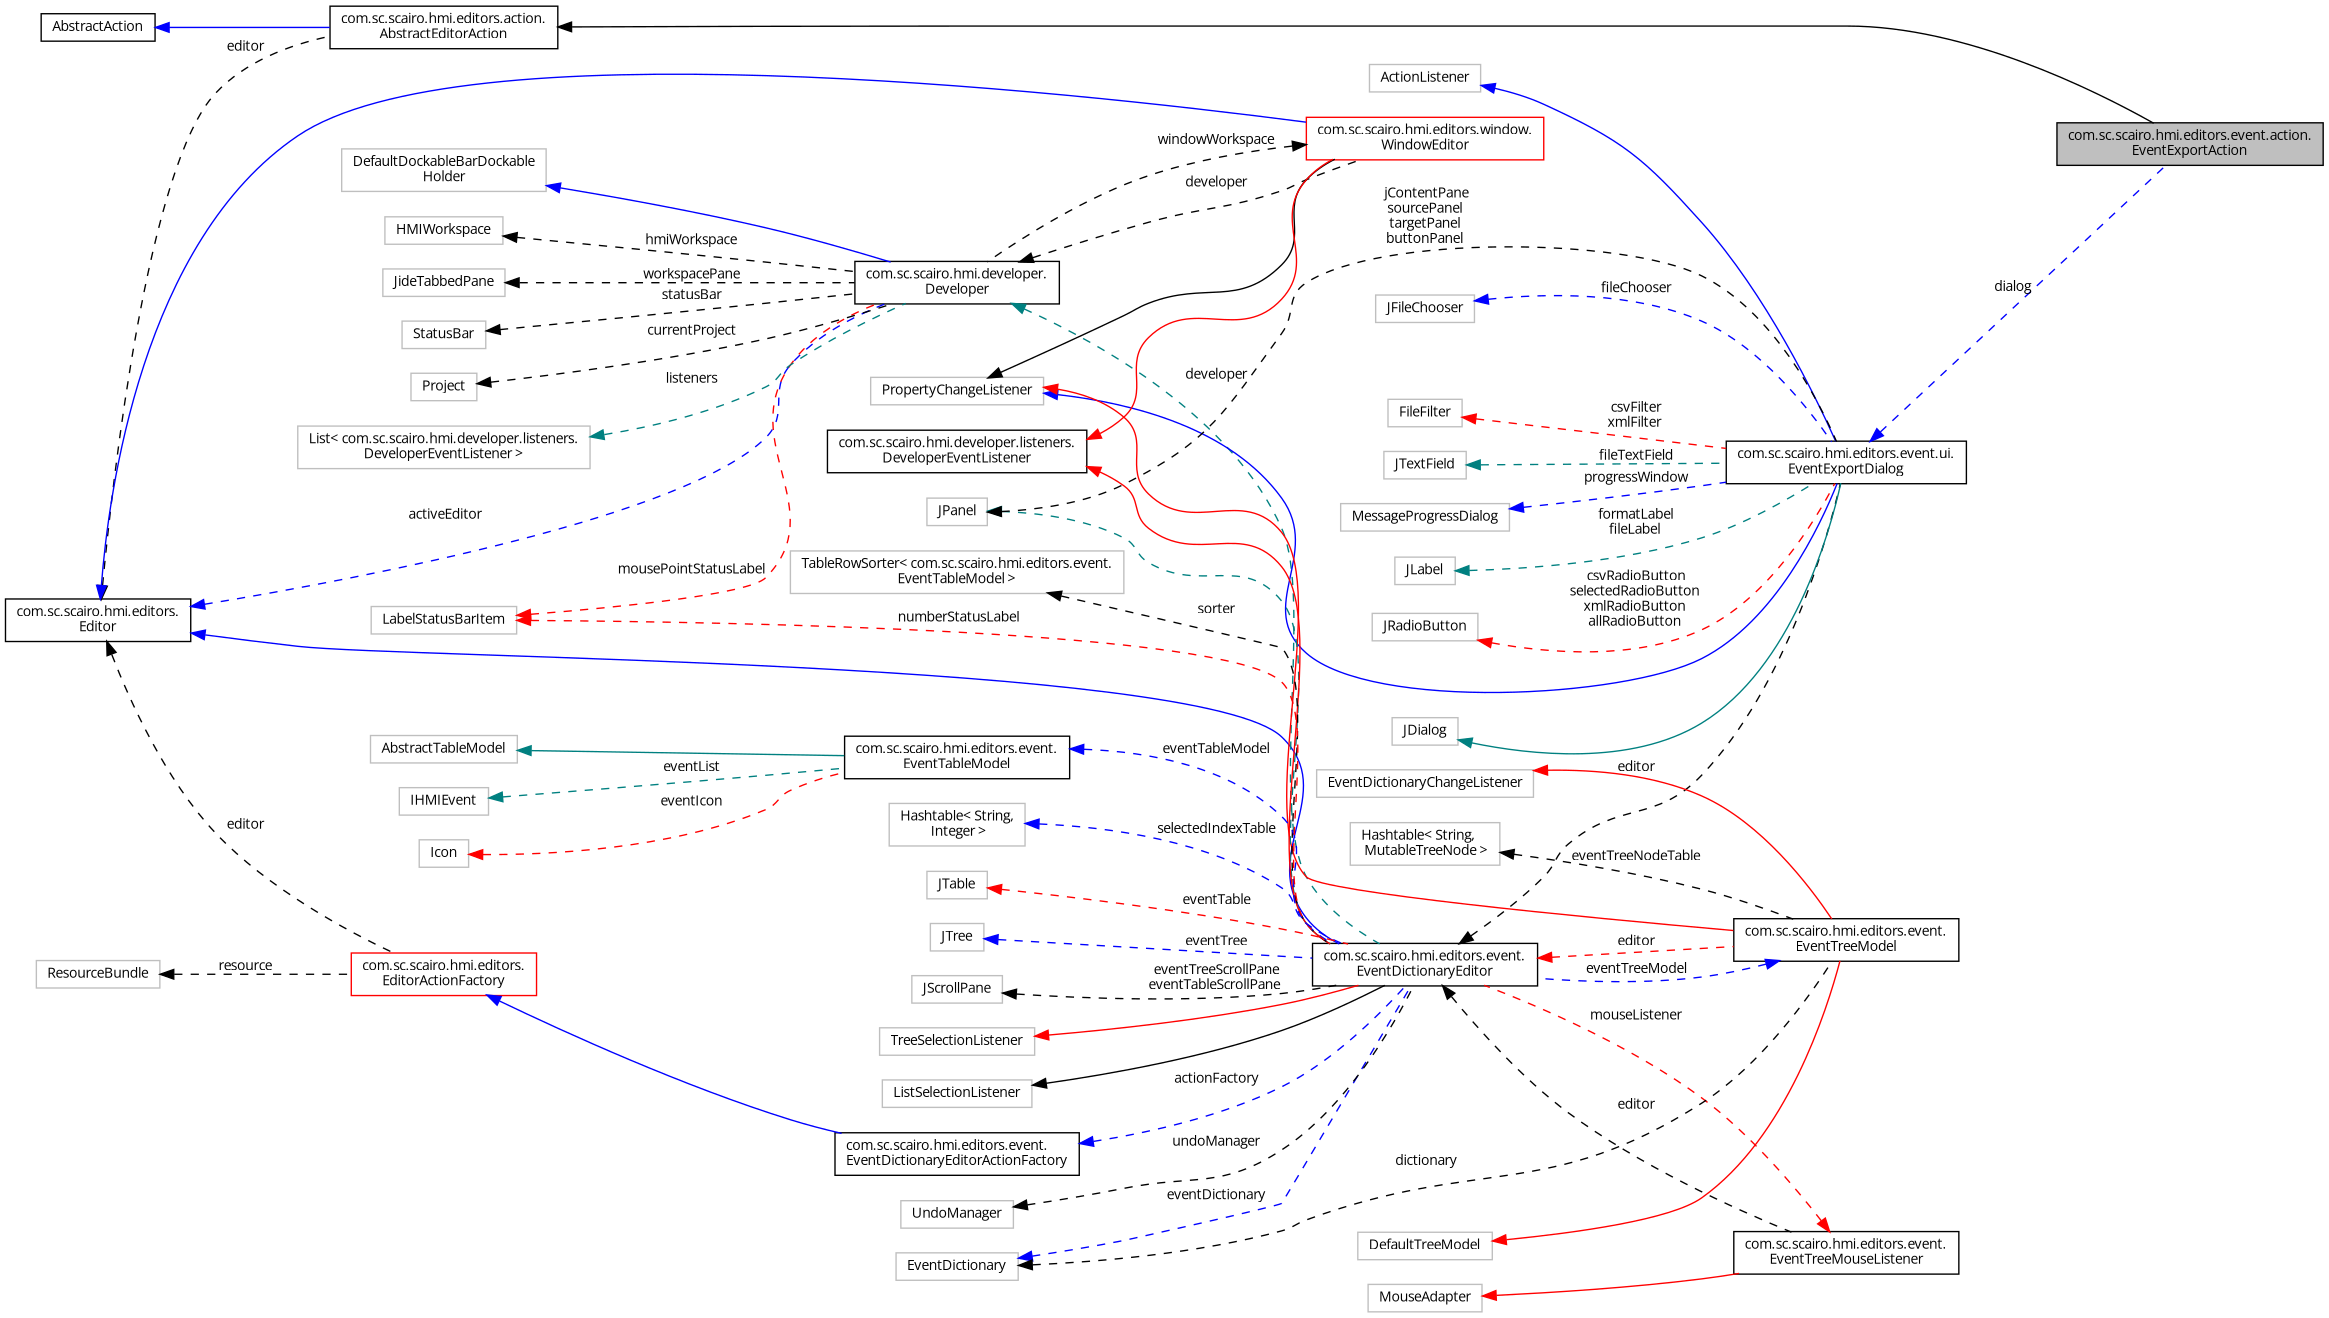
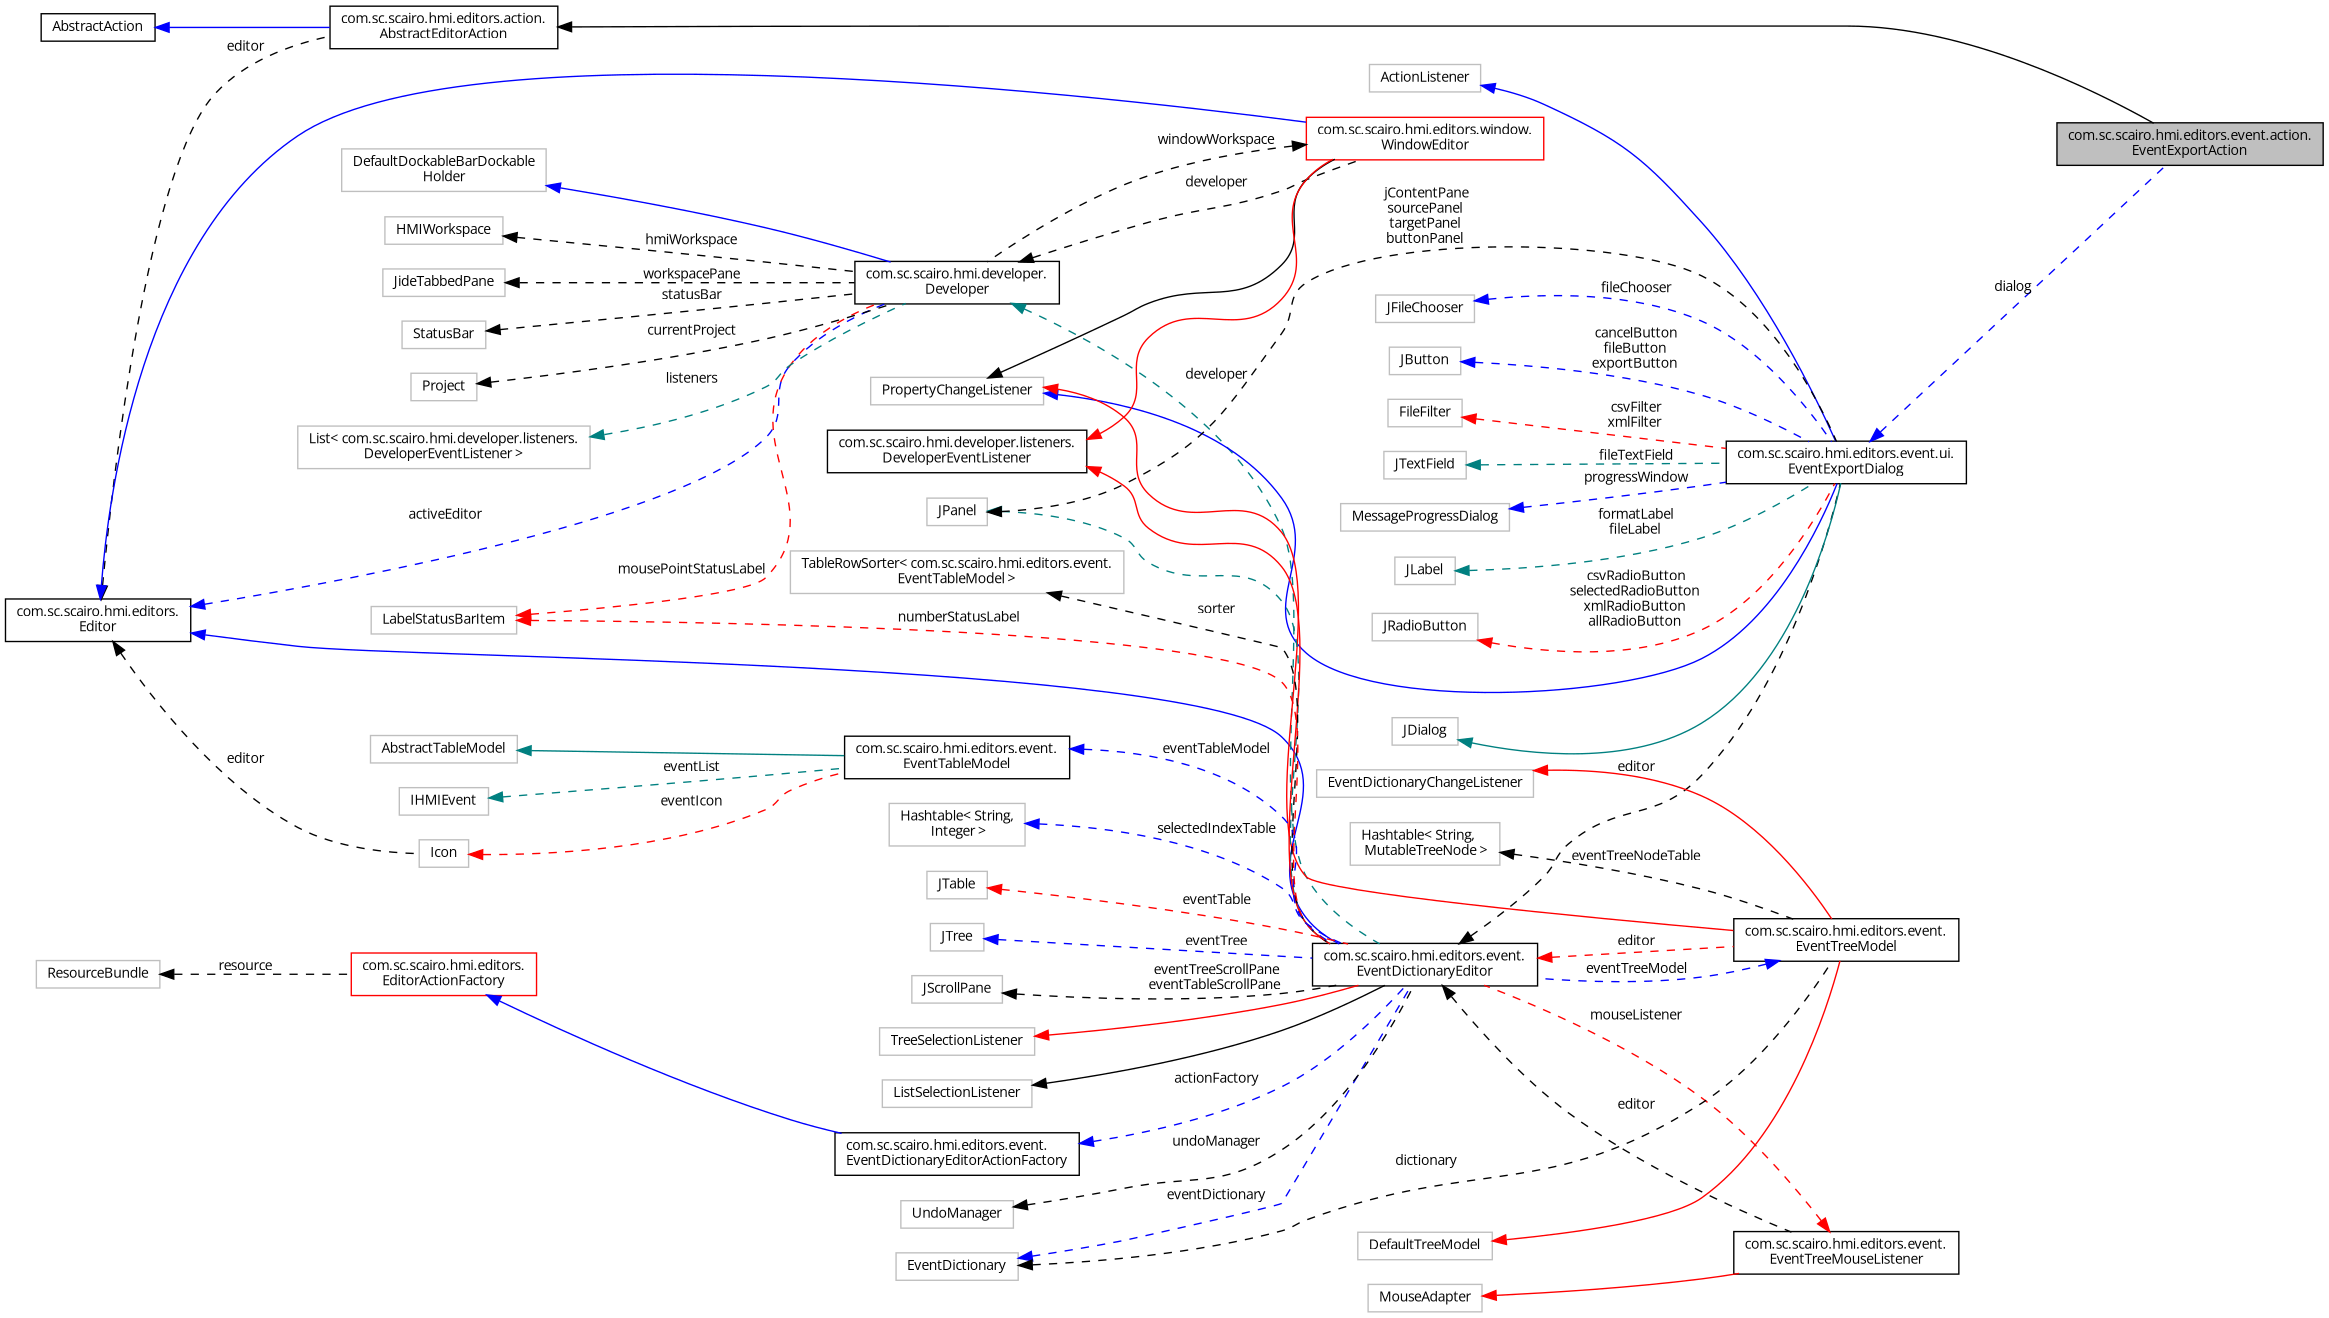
none -> (1425, 361)
(219, 836) -> (246, 792)
